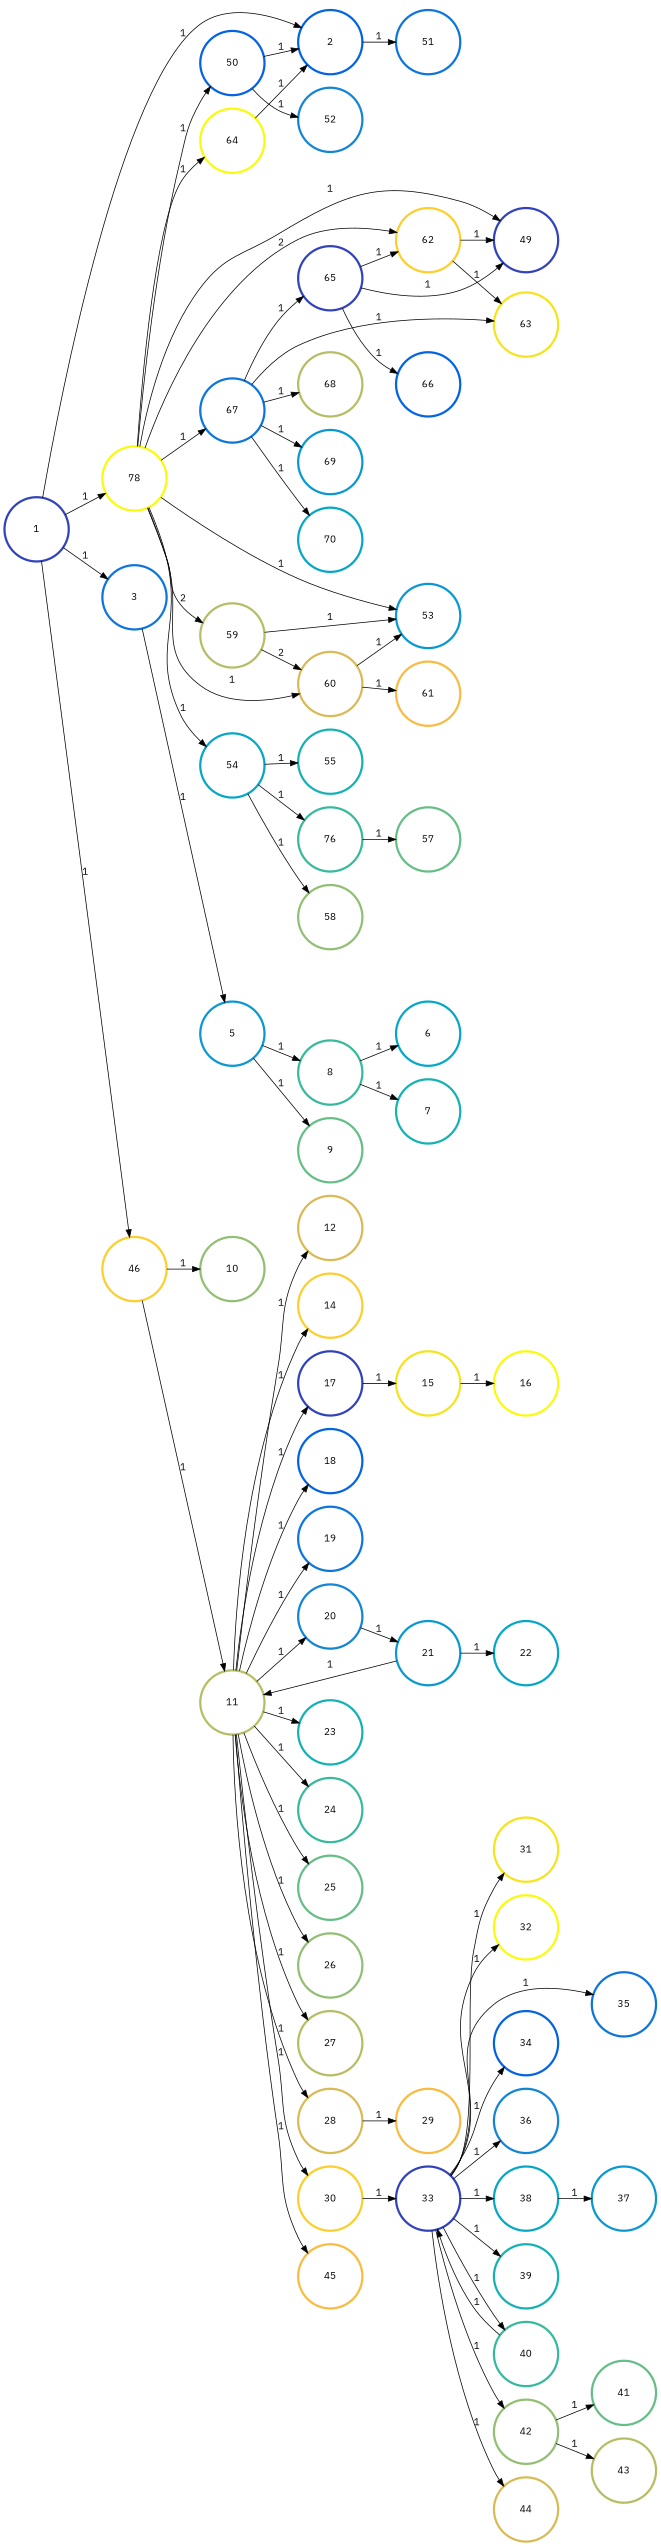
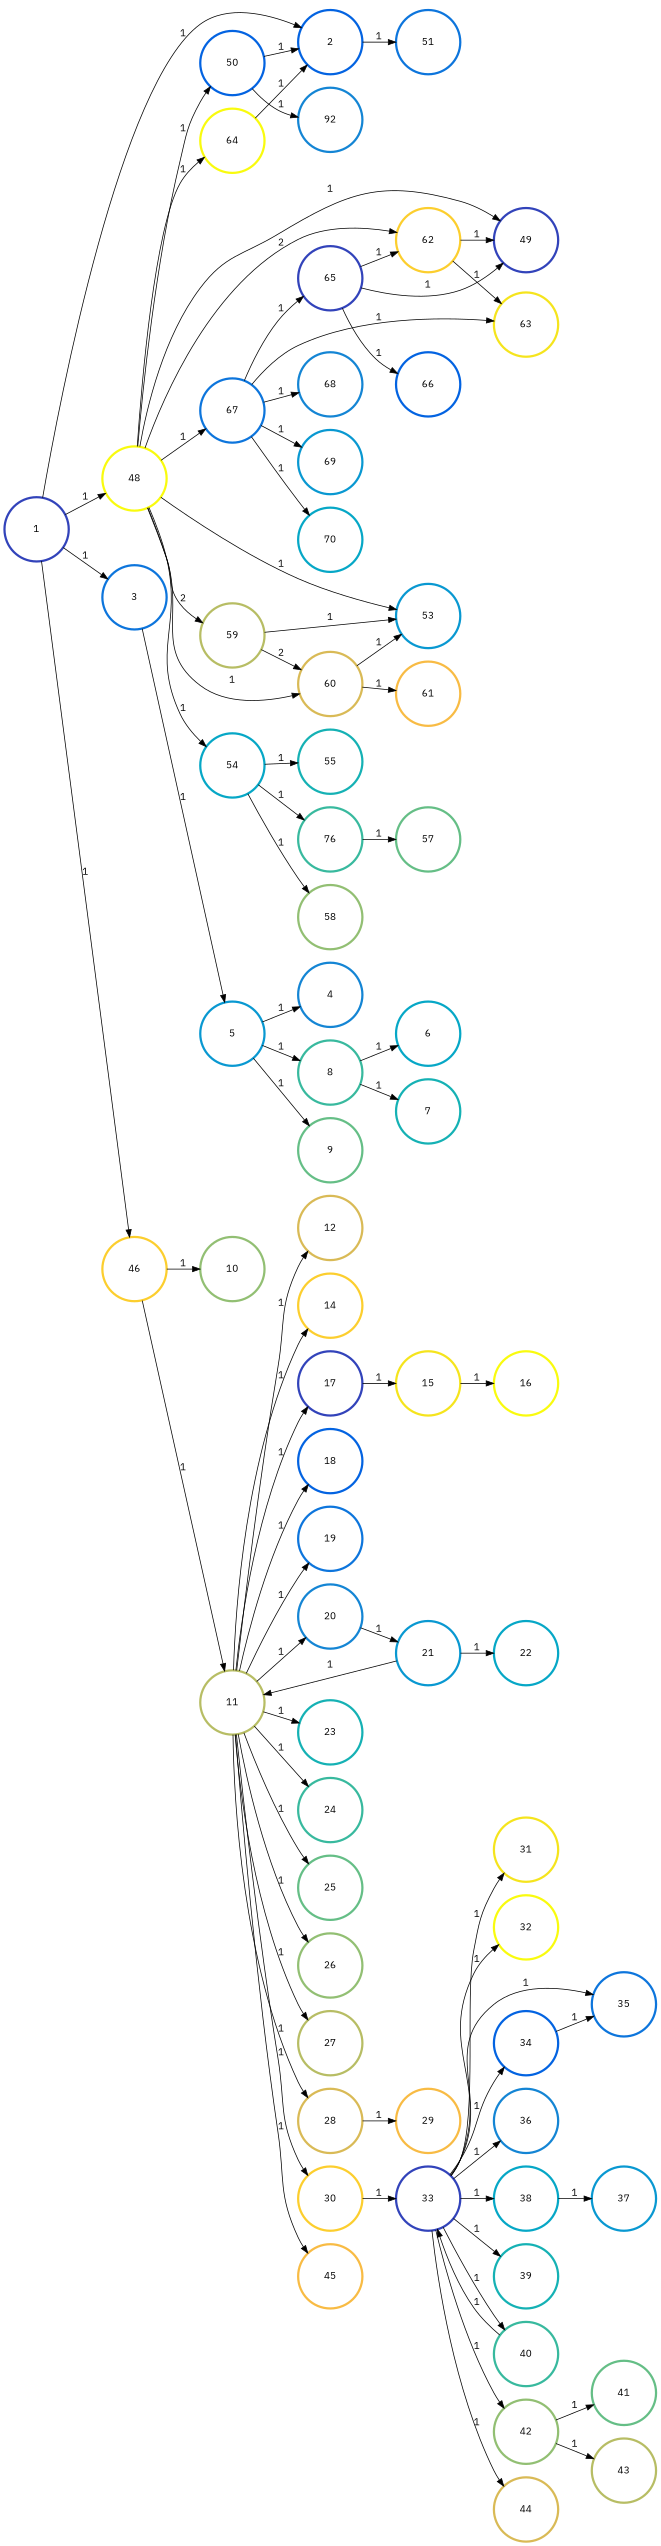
(330, 120) -> (330, 120)
(330, 384) -> (330, 384)
(134, 479) -> (134, 479)
none -> (330, 995)
none -> (571, 2025)
